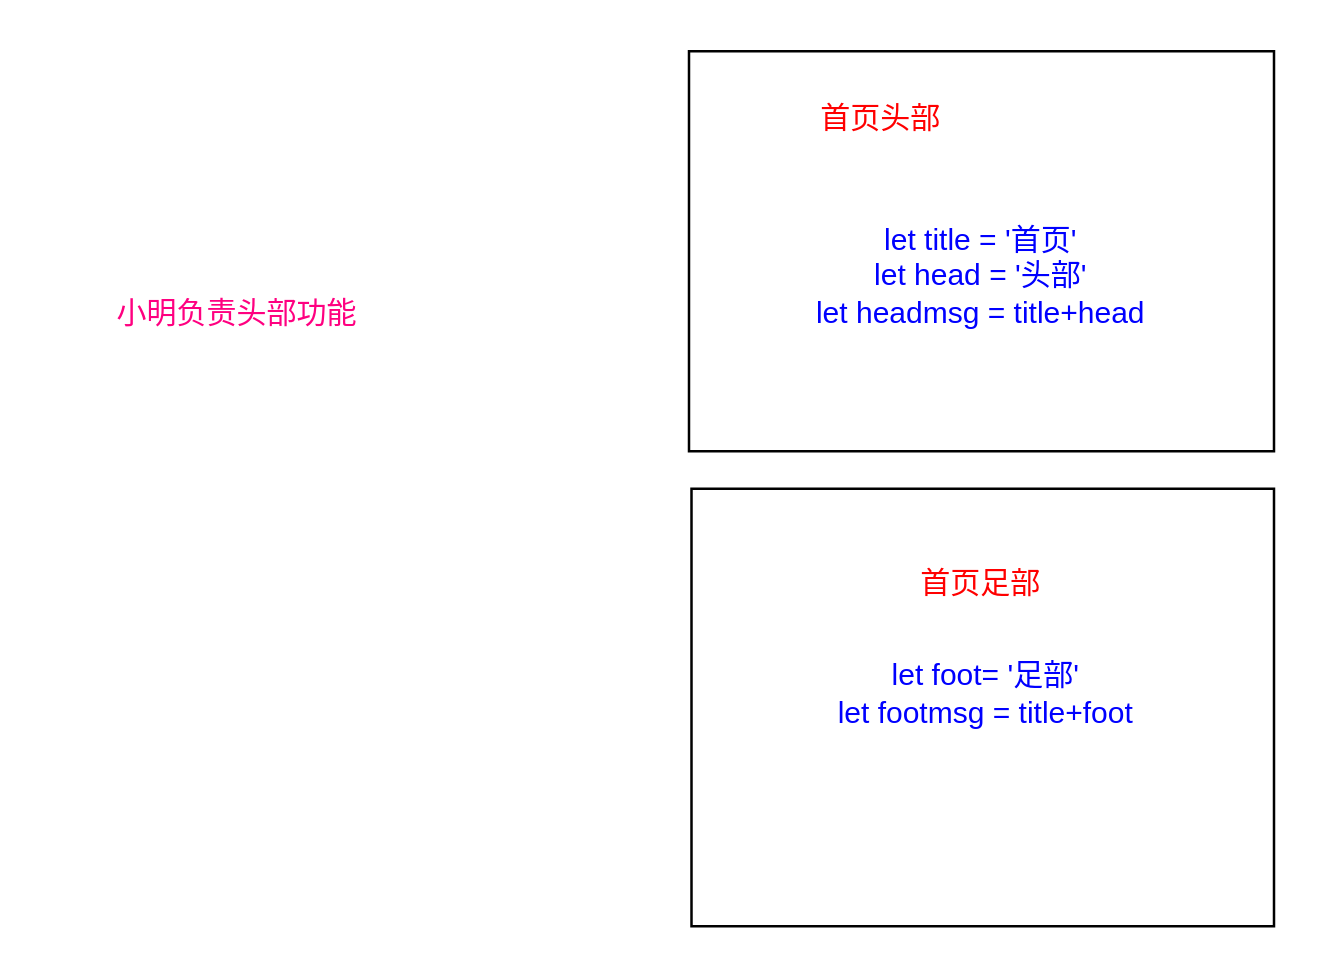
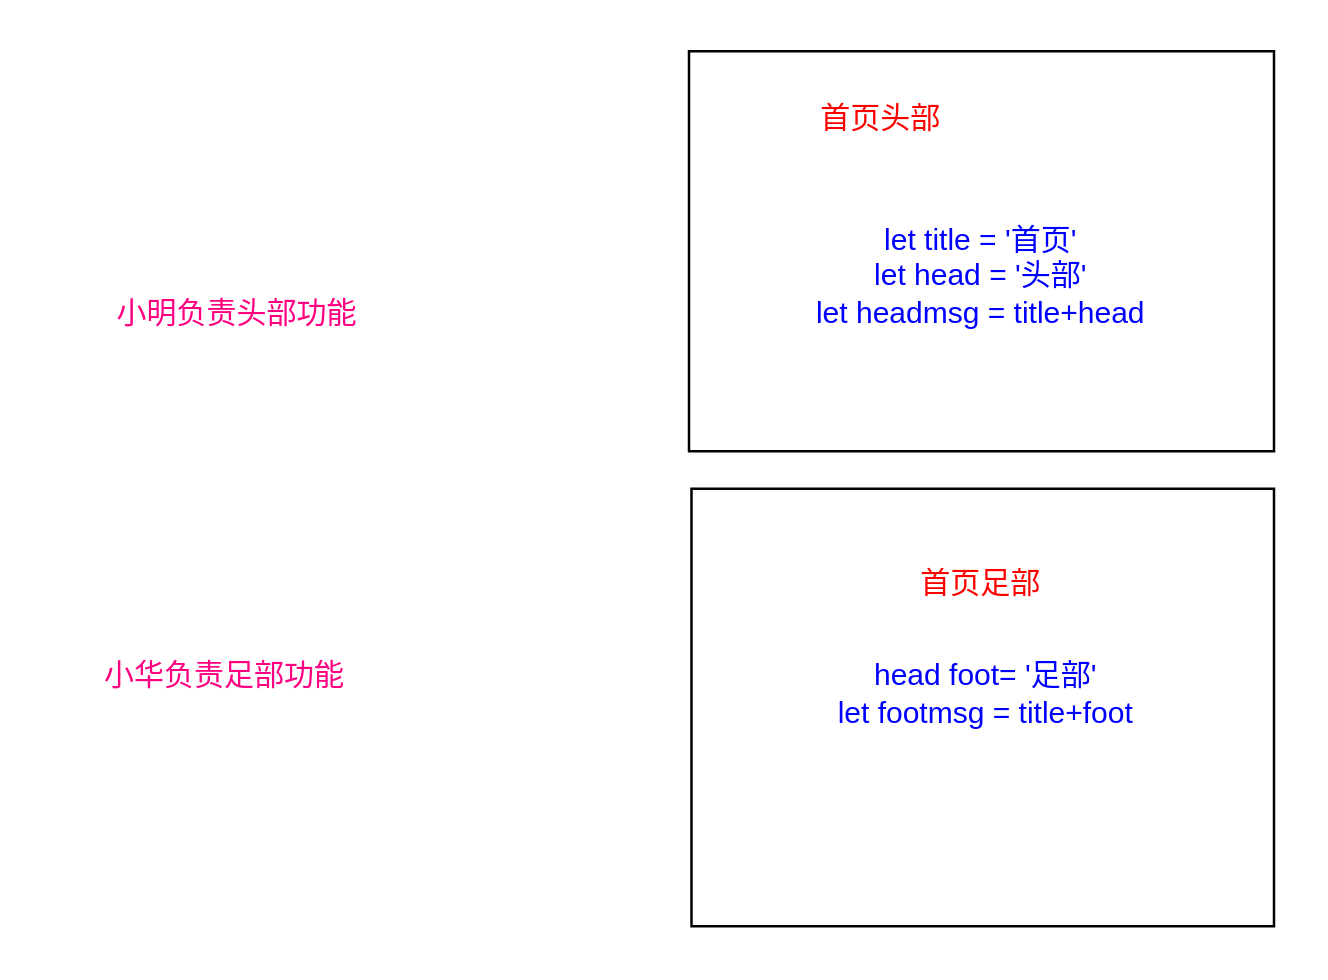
none -> (225, 675)
(986, 676) -> (986, 676)
